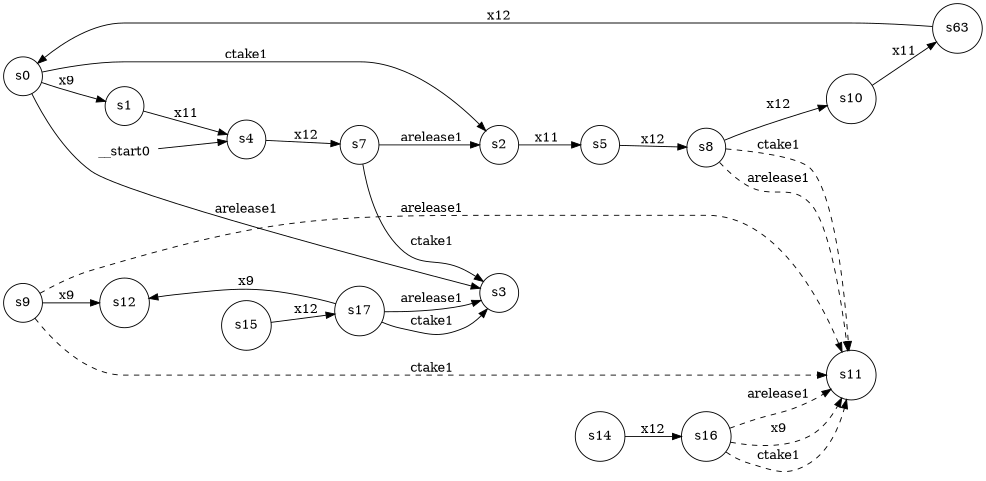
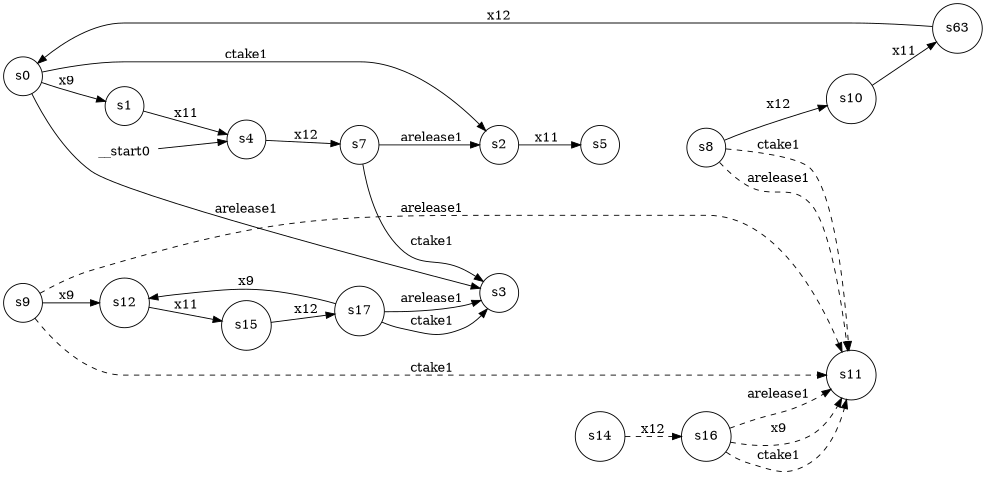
(649, 146) -> none
none -> (181, 313)
(649, 436) -> (649, 436)
